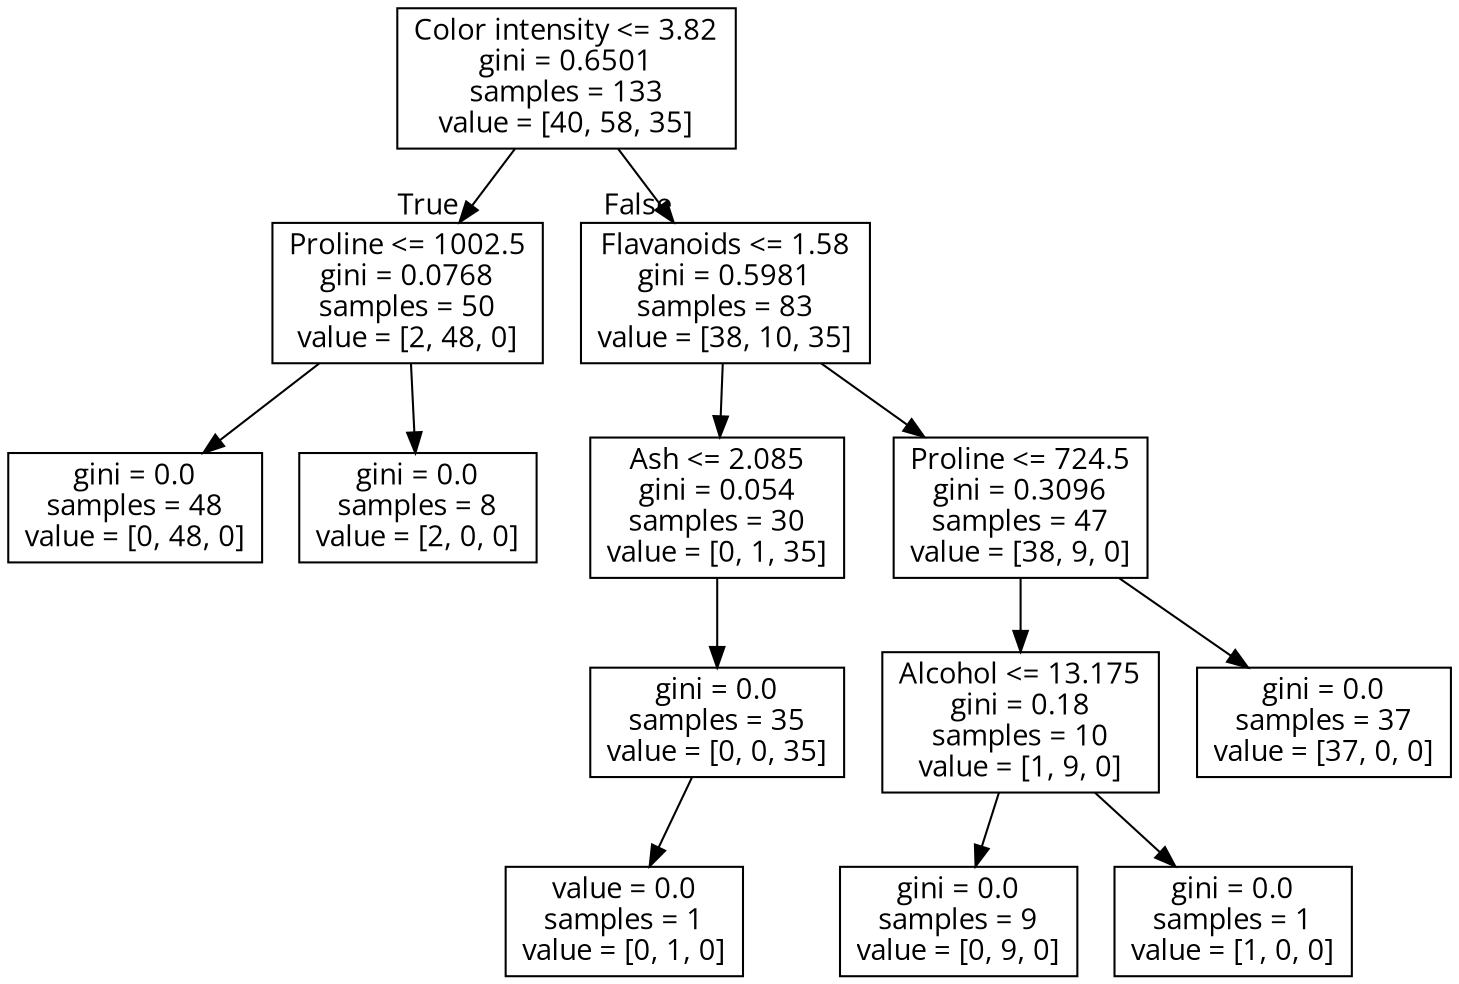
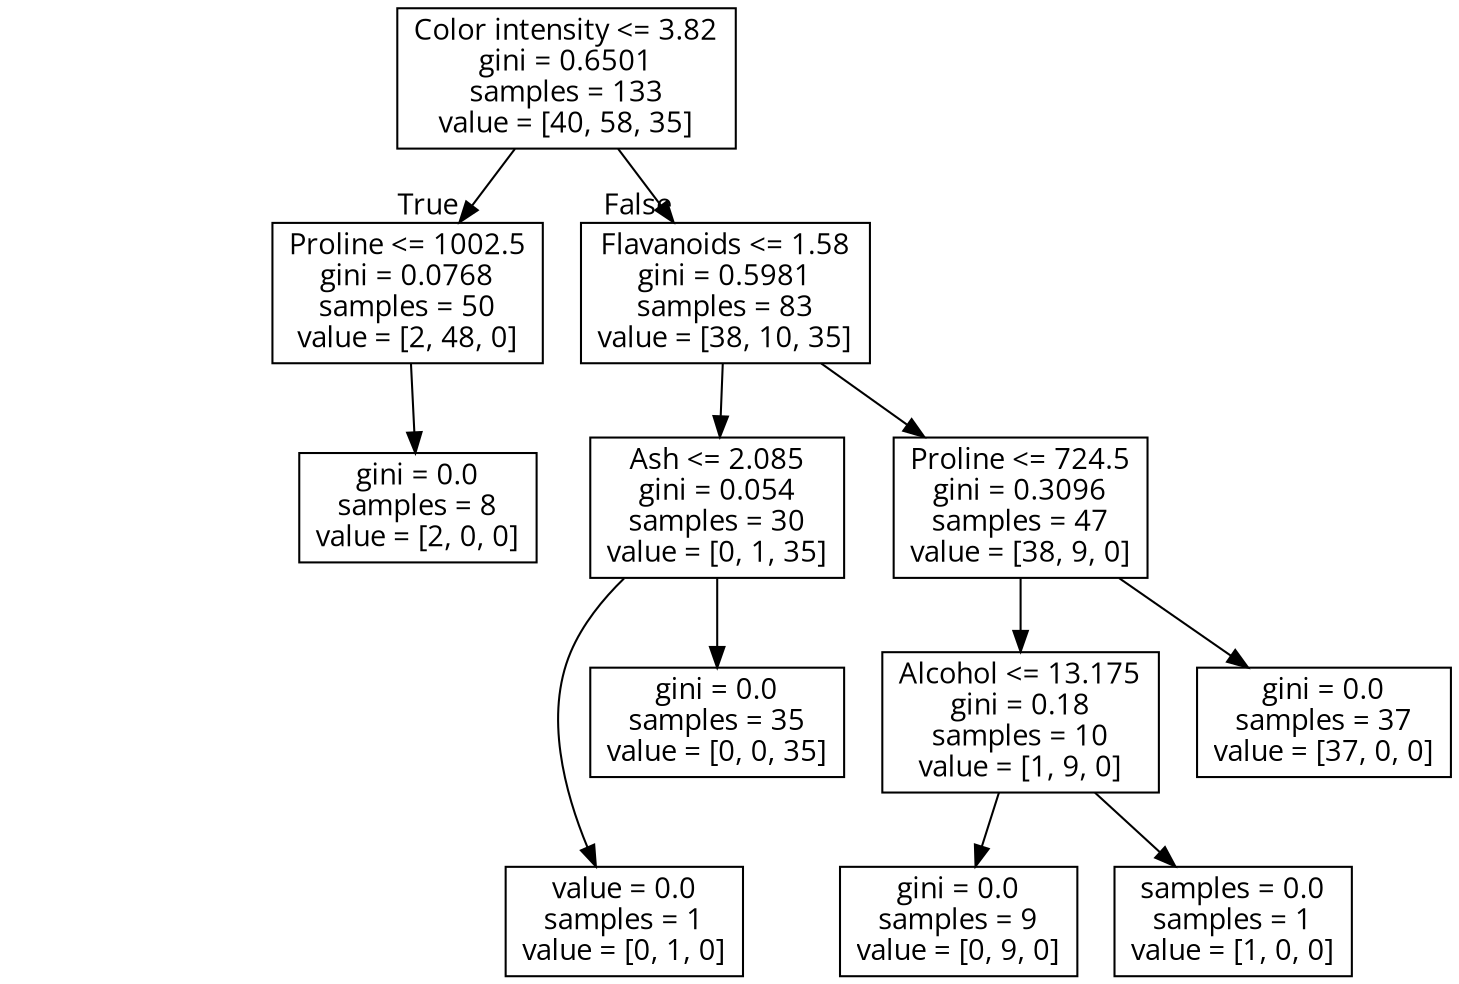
(135, 508) -> none
(675, 813) -> (559, 705)
(1233, 922) -> (1233, 922)
